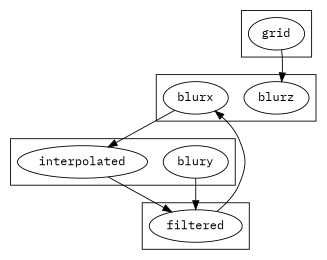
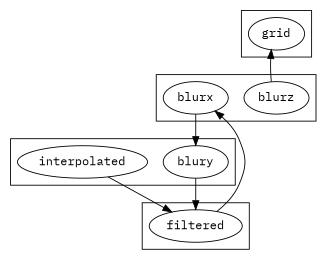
(282, 62) -> (271, 69)
(145, 126) -> (196, 126)
